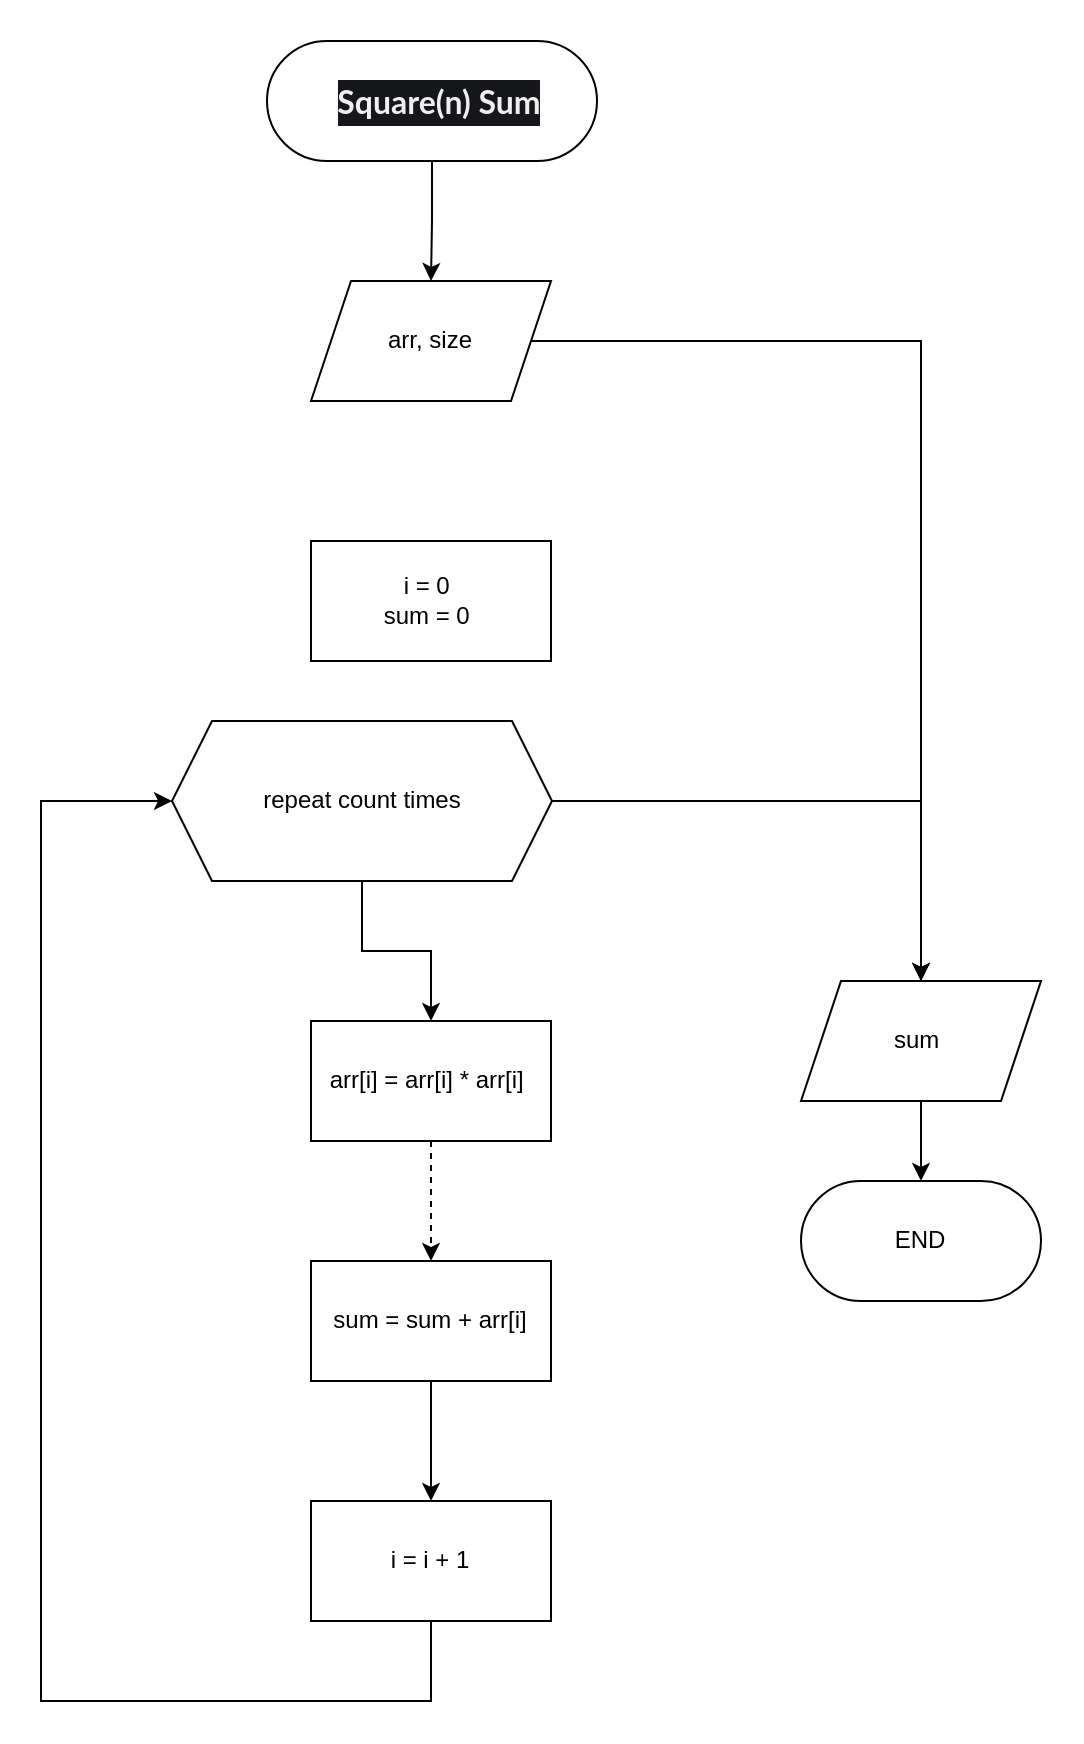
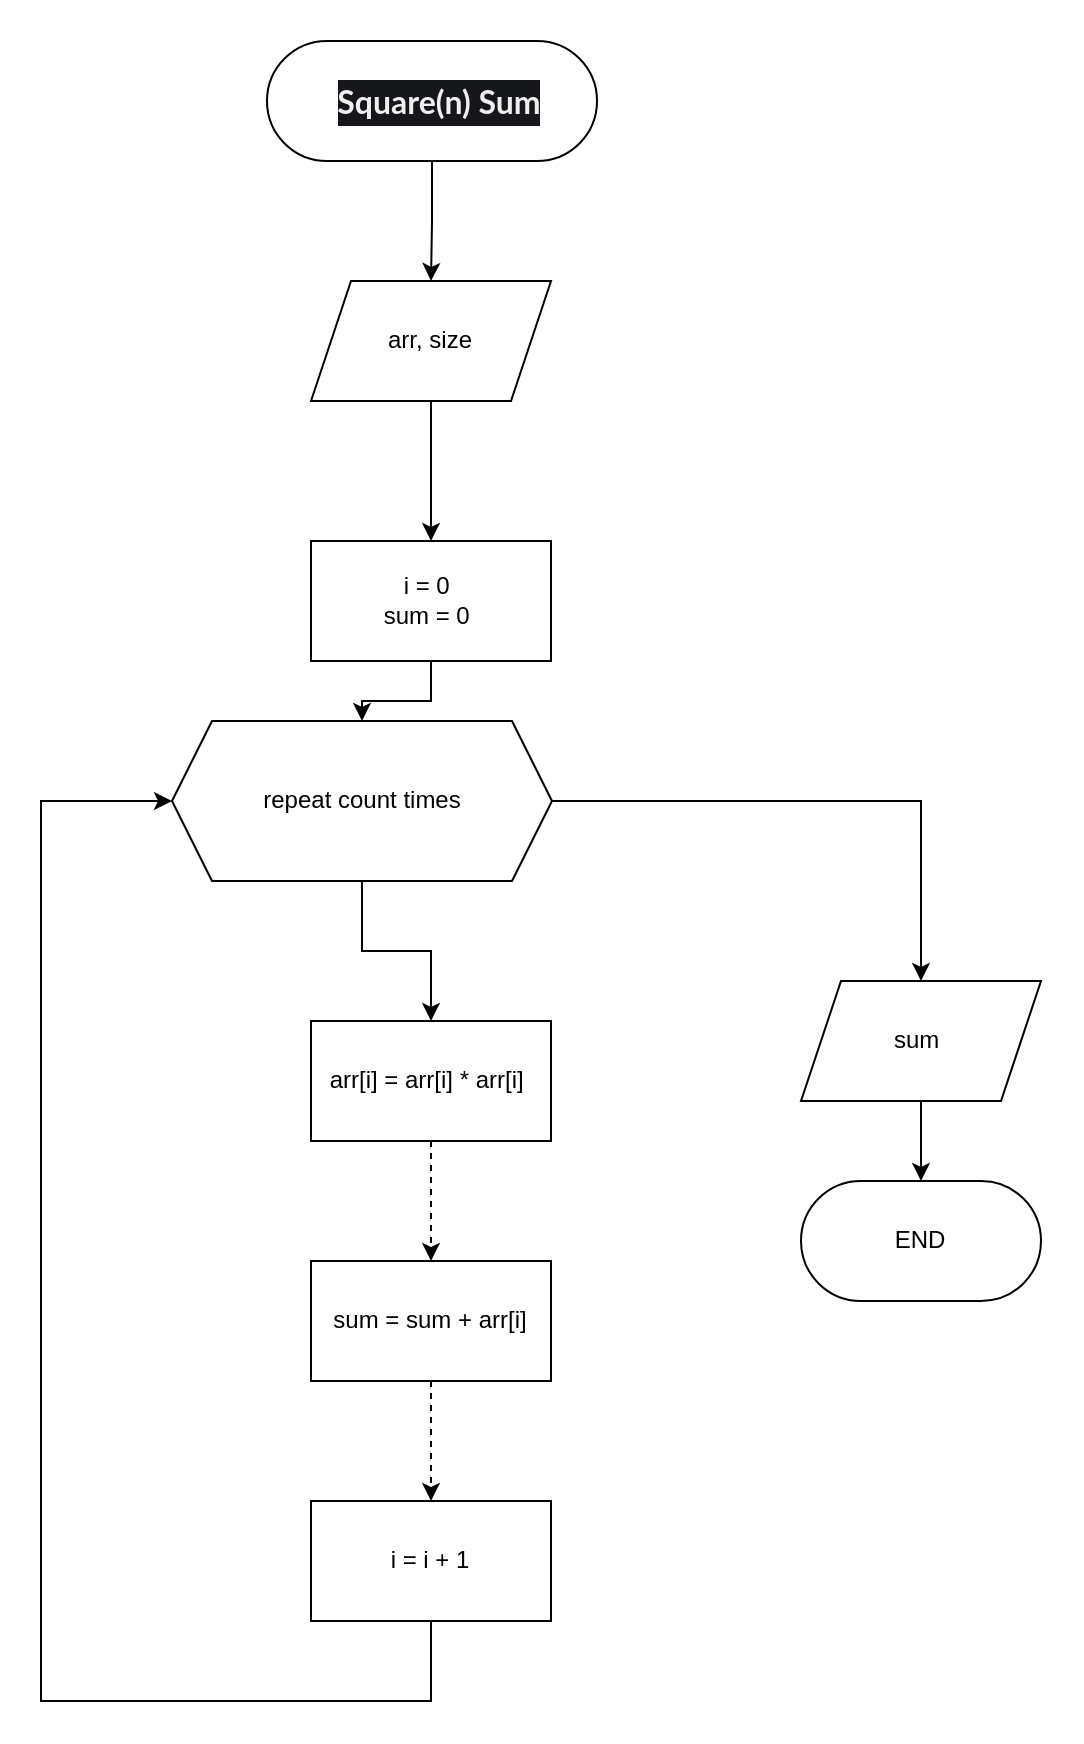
(921, 374) -> (431, 464)
none -> (413, 701)
(431, 1436) -> (431, 1436)
